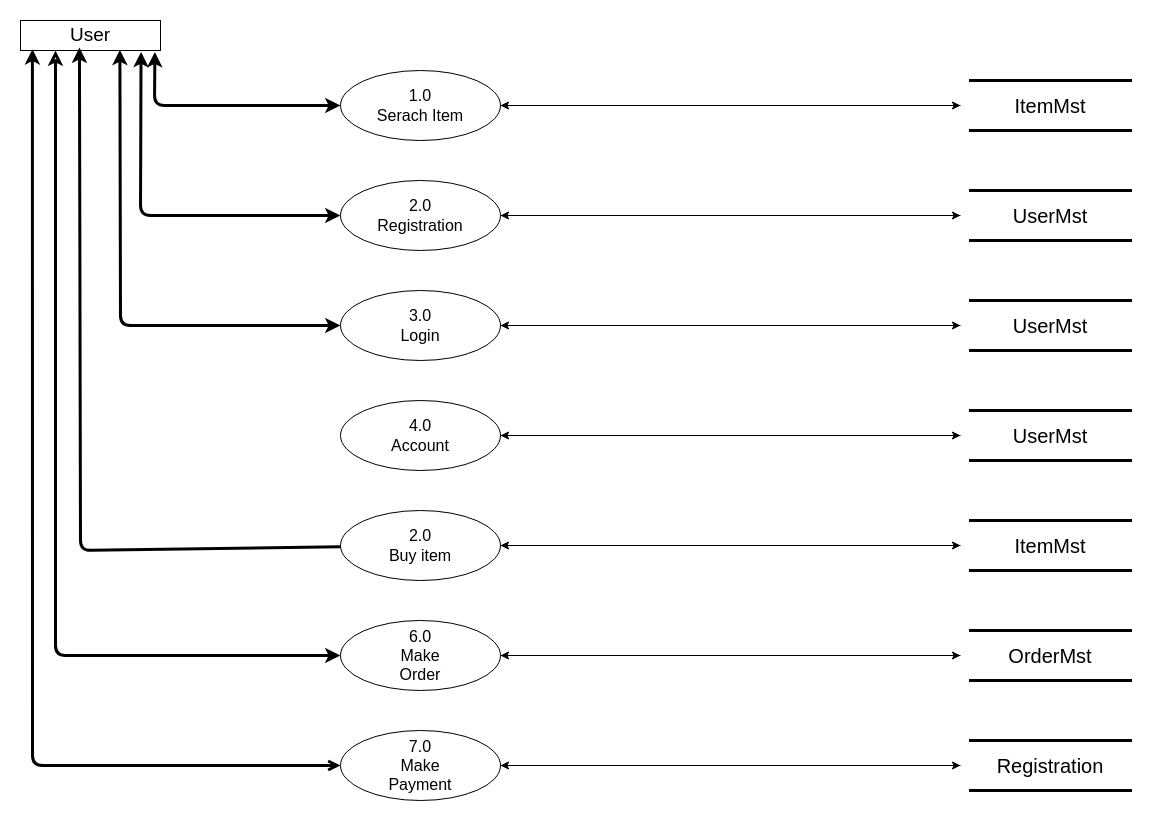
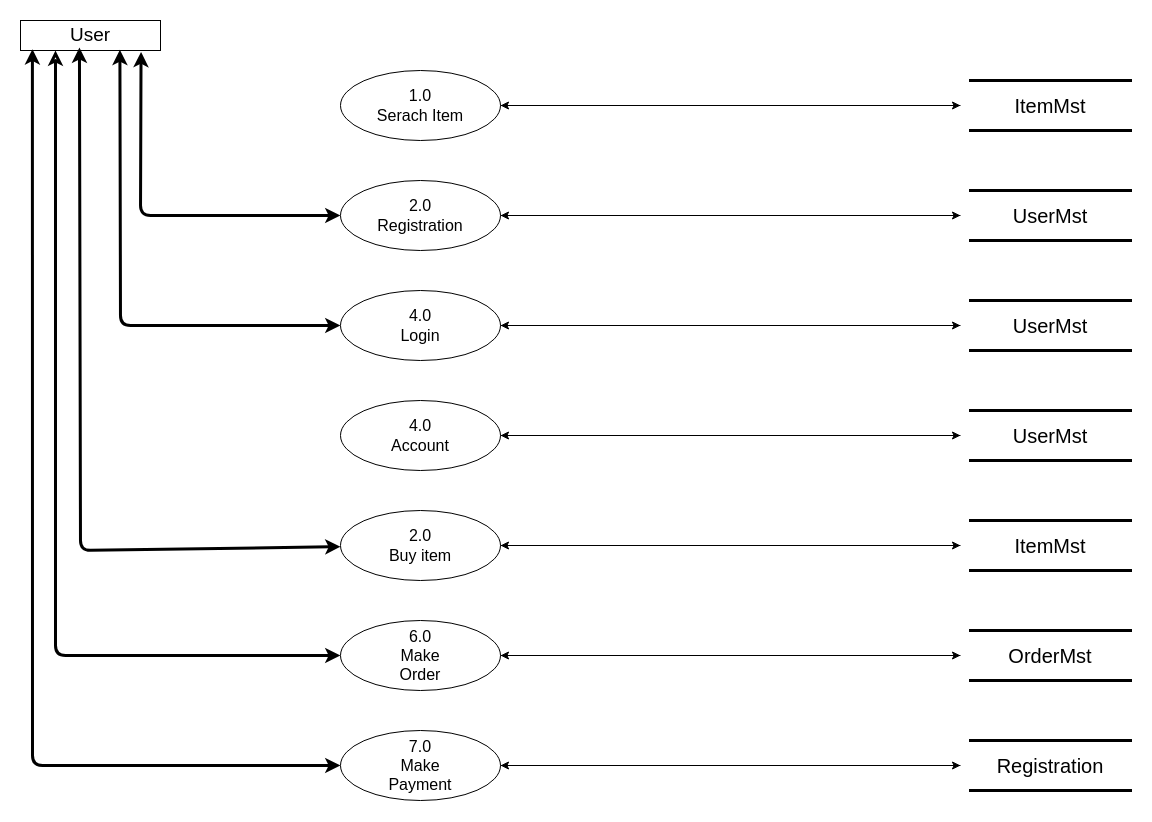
(226, 106) -> none
(421, 326) -> (421, 326)
(333, 547) -> (327, 547)
(328, 766) -> (327, 766)
